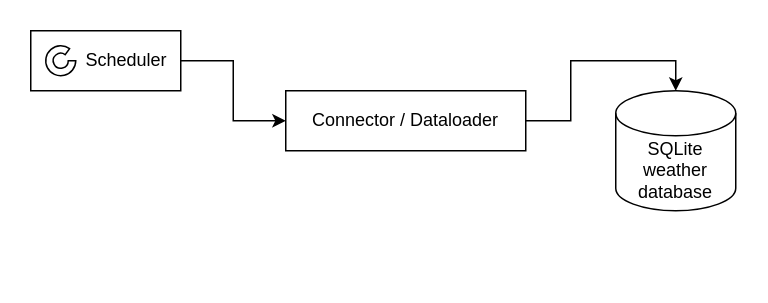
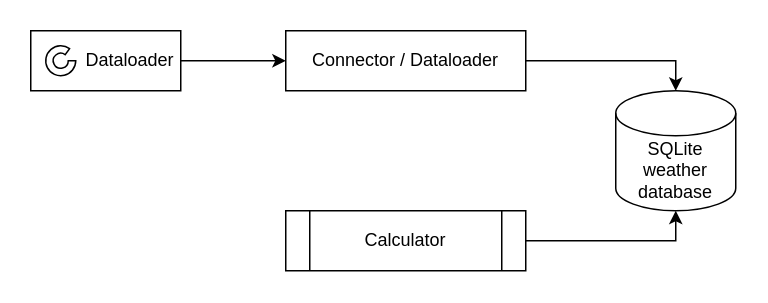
(129, 61) -> (134, 61)
(406, 121) -> (406, 61)
none -> (406, 241)
none -> (611, 241)
